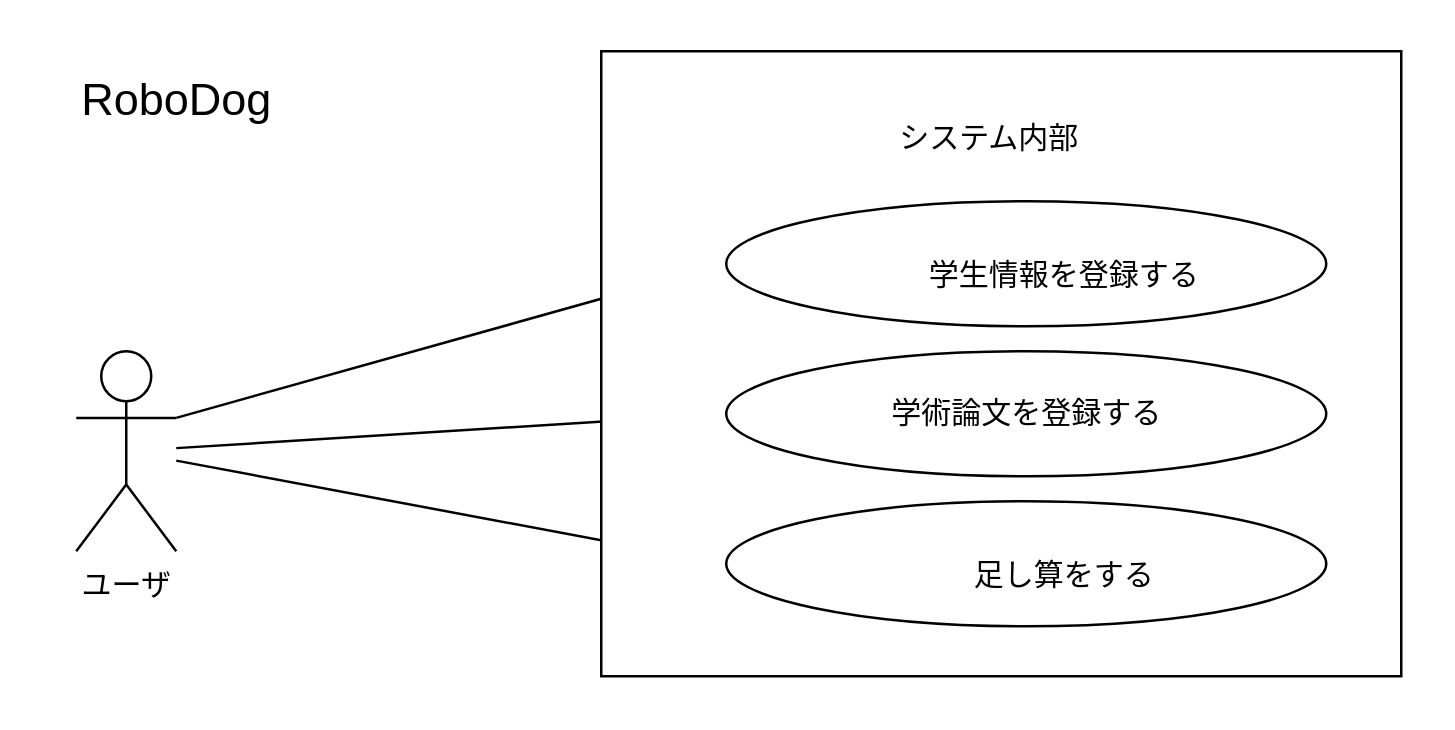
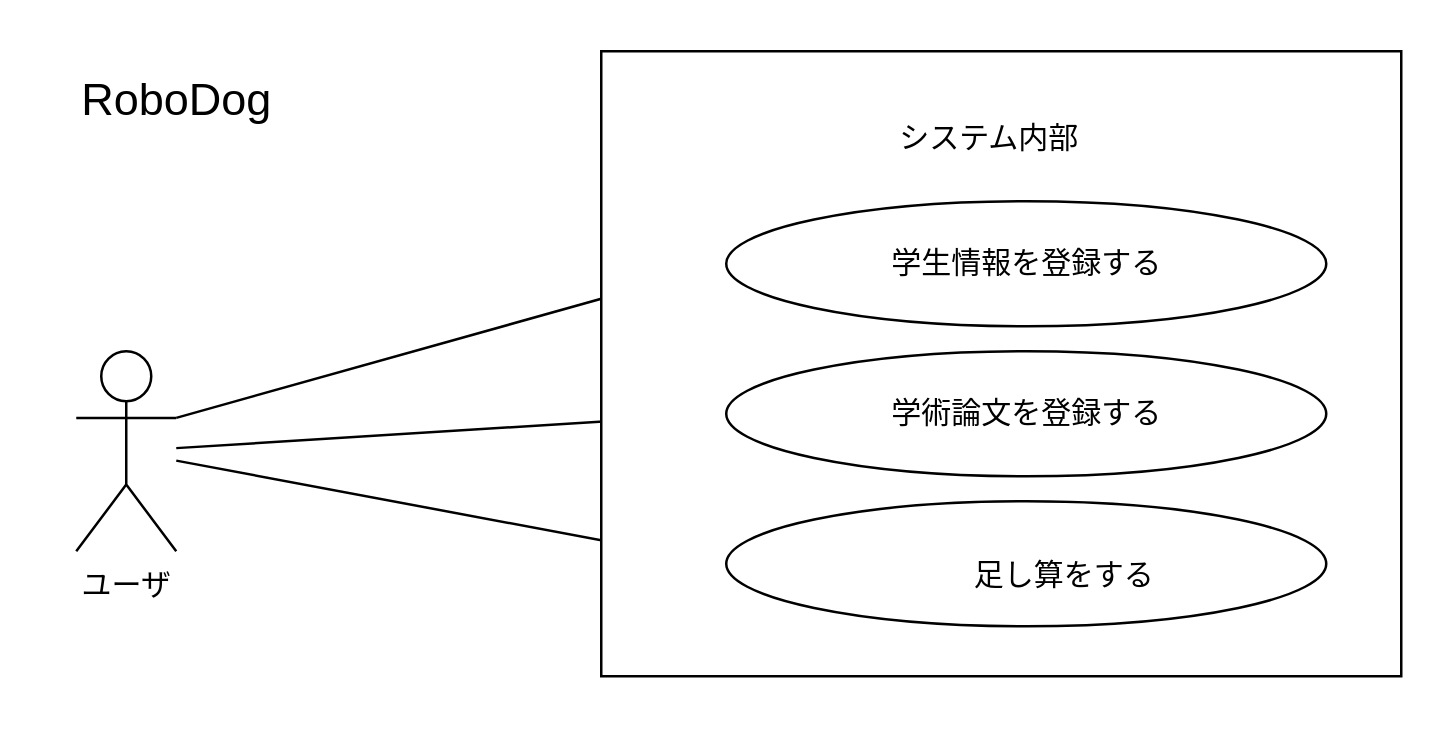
(1064, 276) -> (1026, 264)
